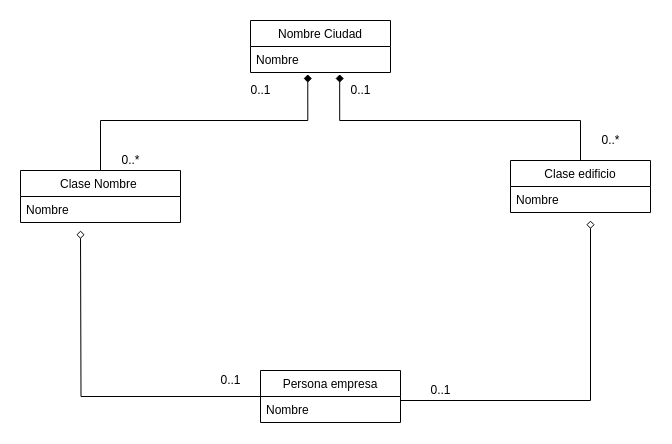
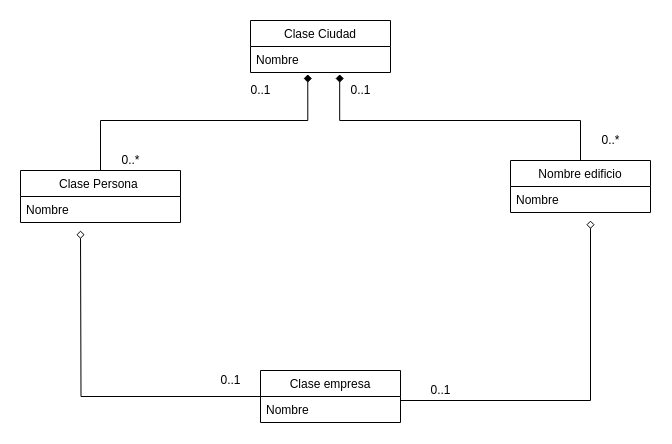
(320, 34) -> (320, 34)
(580, 174) -> (580, 174)
(100, 184) -> (100, 184)
(330, 384) -> (330, 384)
